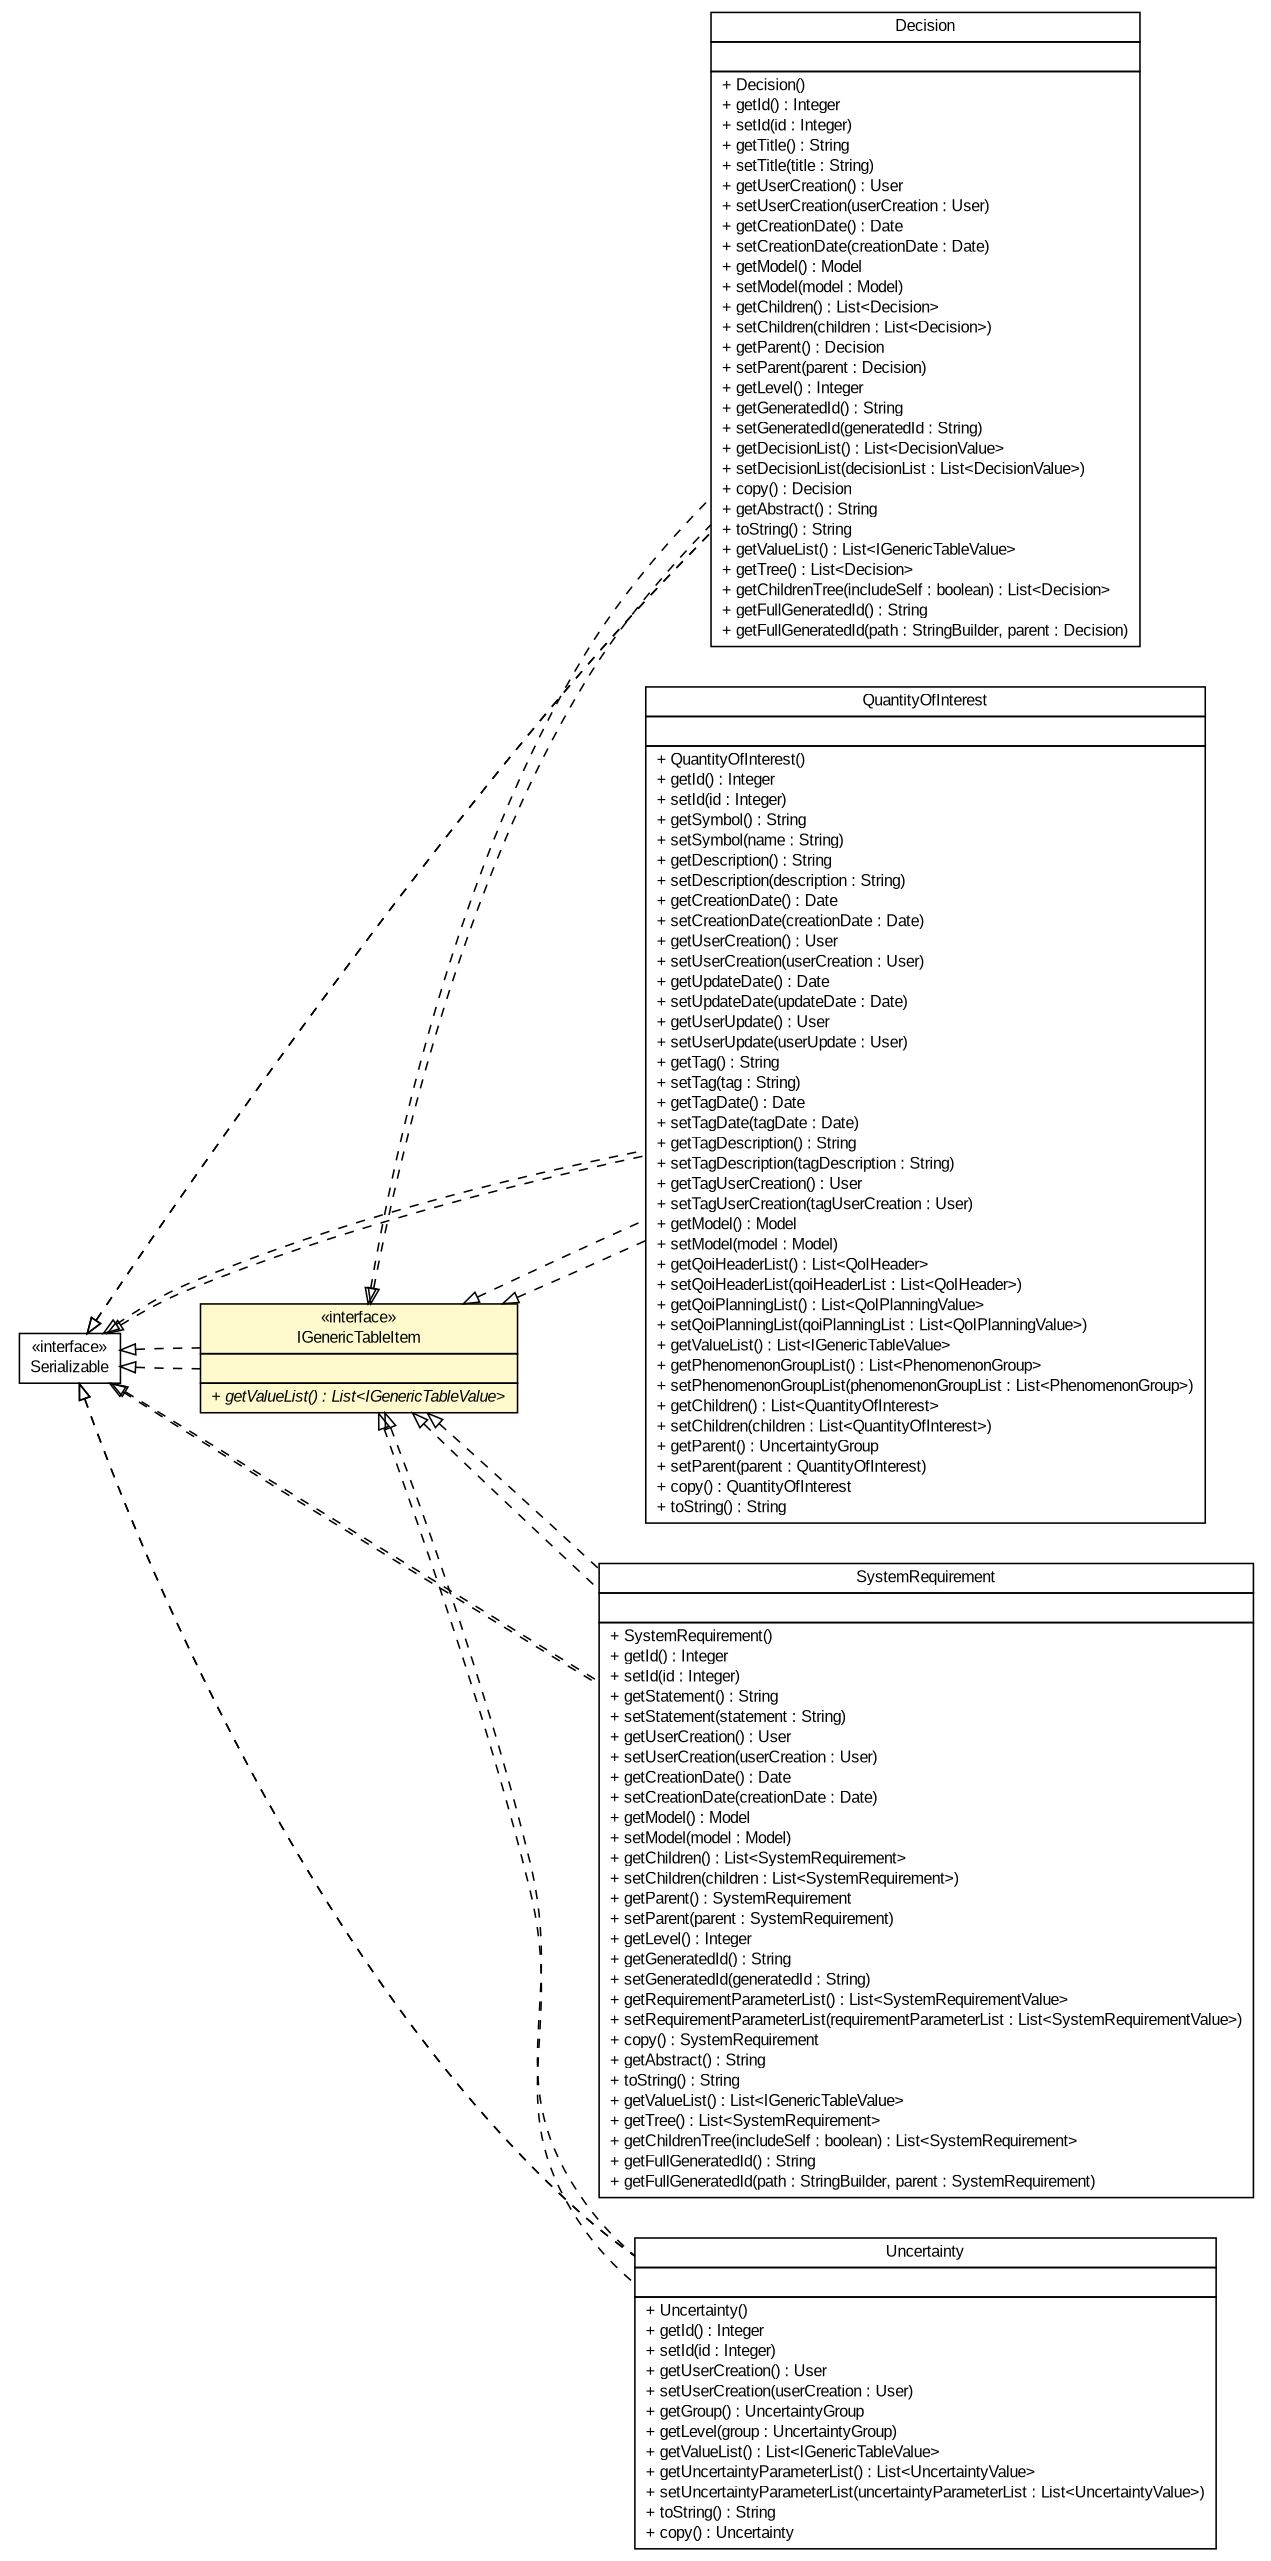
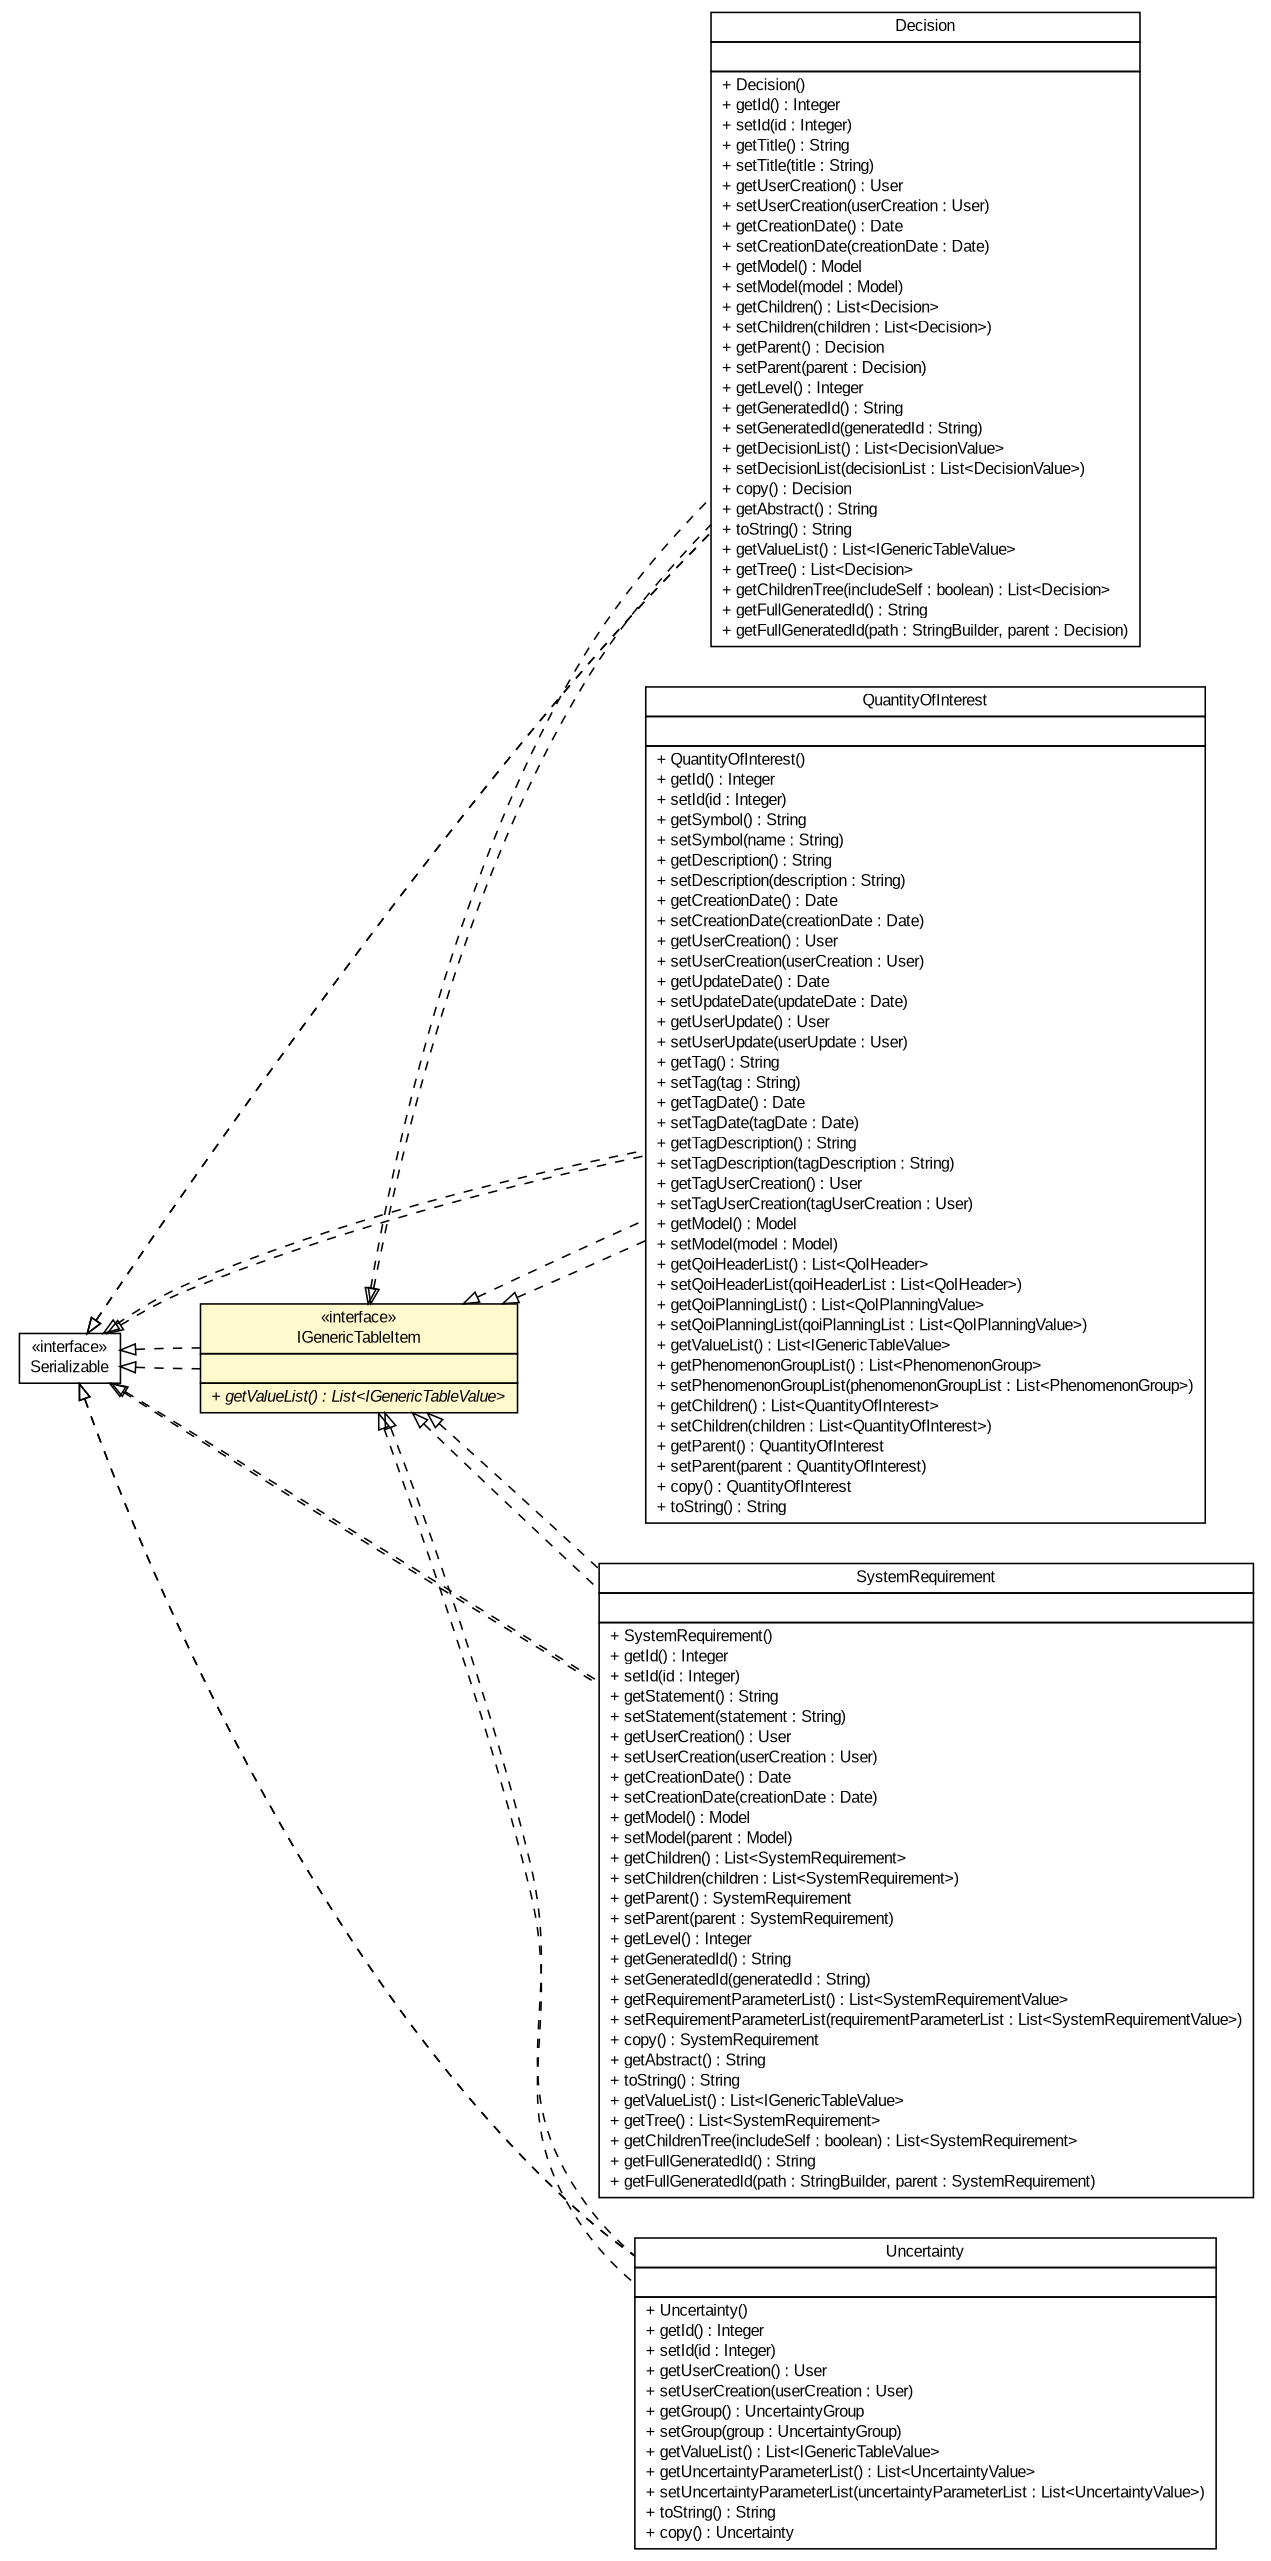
(768, 1447) -> (771, 1447)
(701, 1839) -> (702, 1839)
(772, 2432) -> (774, 2432)
